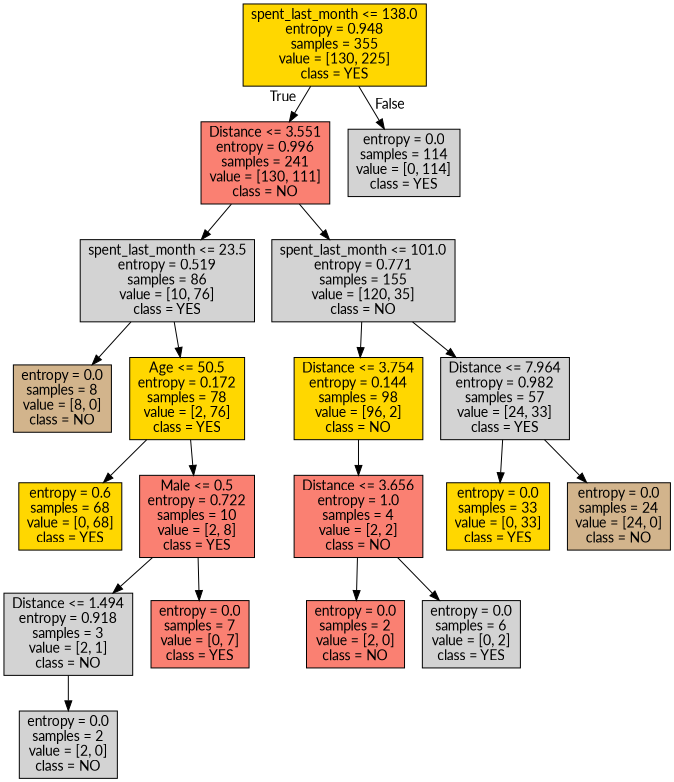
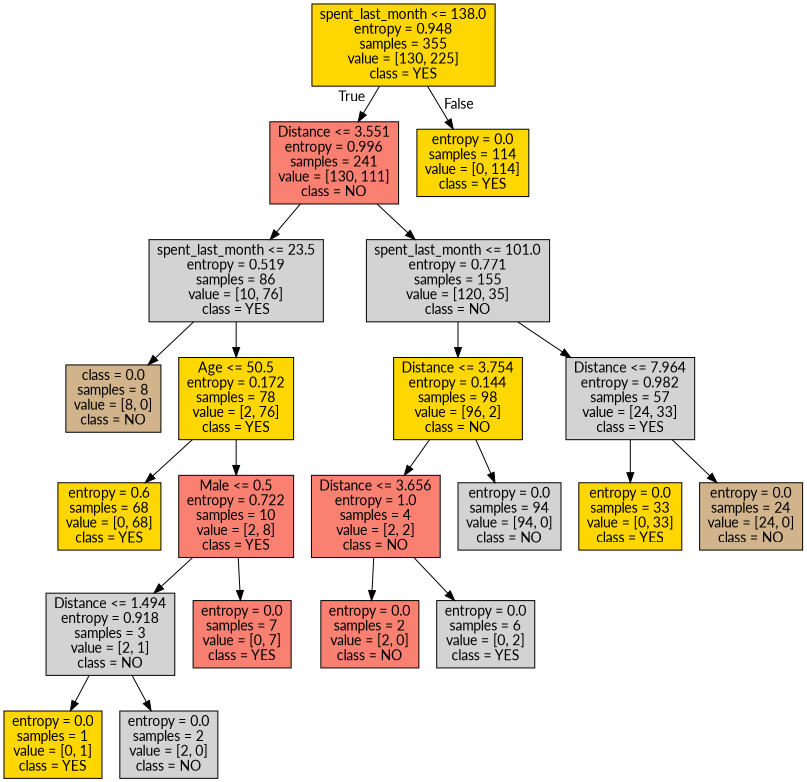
(404, 163) -> (473, 163)
(62, 399) -> (113, 399)
none -> (509, 516)
none -> (53, 745)
